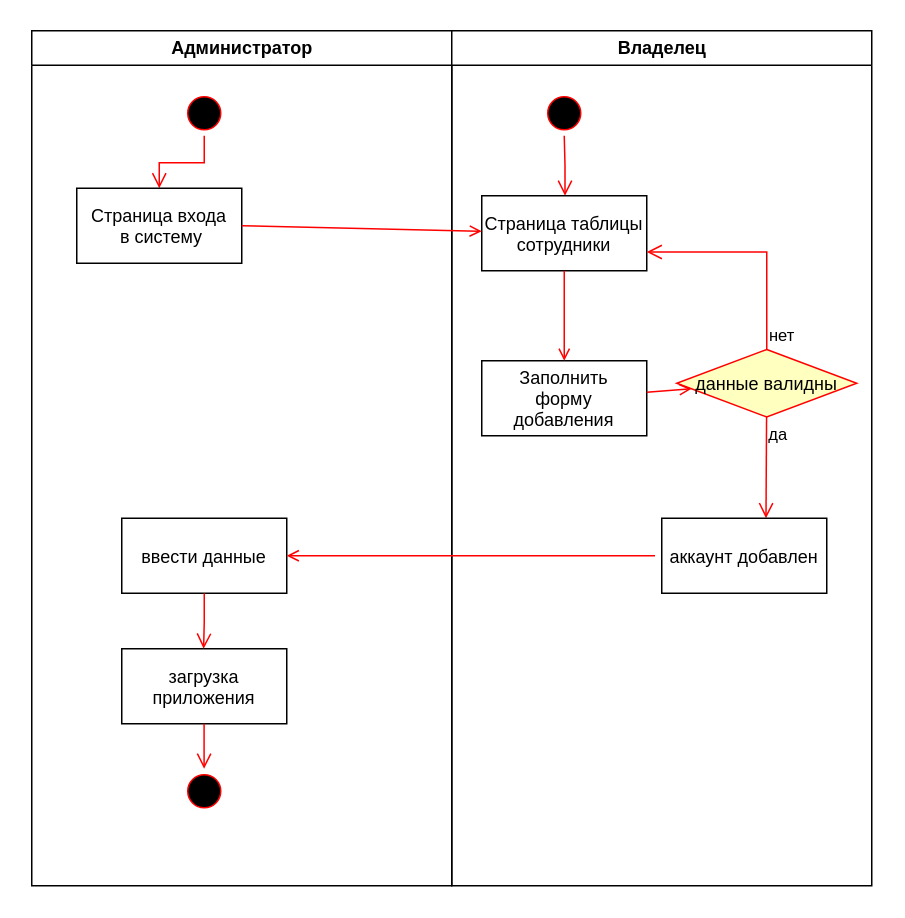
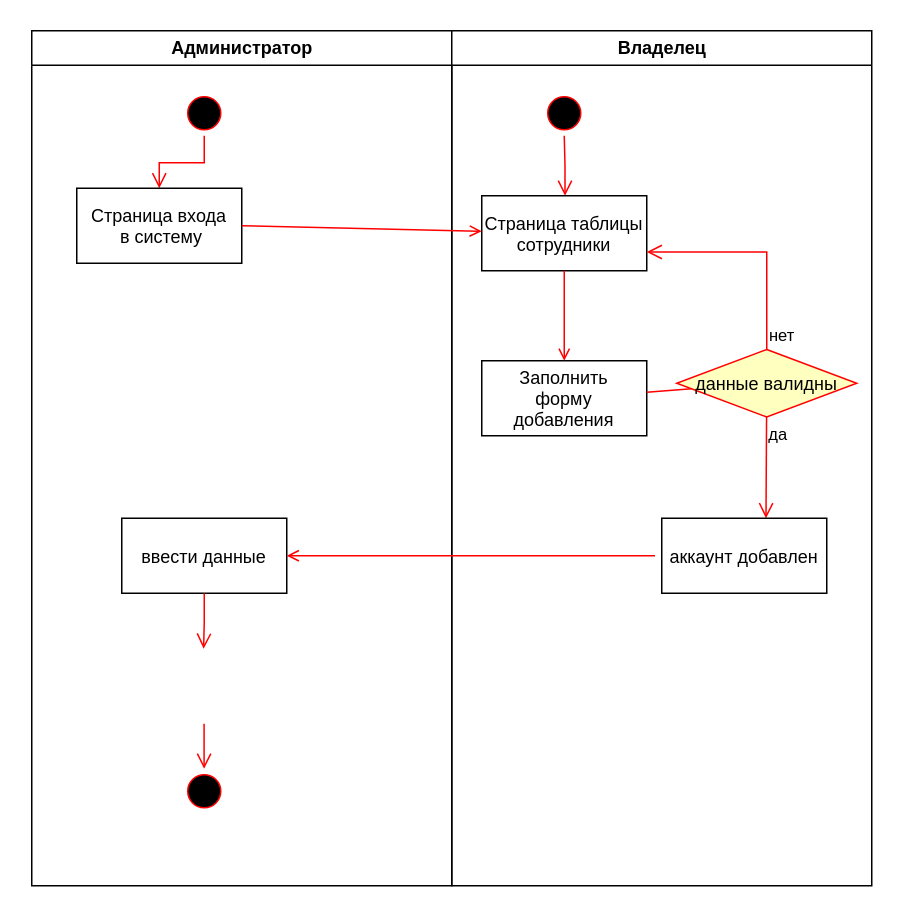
(684, 389) -> (685, 389)
(204, 686) -> none
